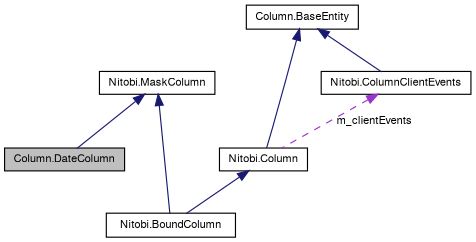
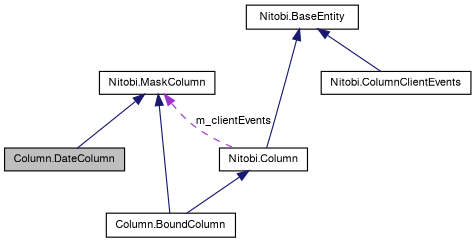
(302, 17) -> (302, 17)
(325, 124) -> (200, 131)
(171, 225) -> (171, 225)
